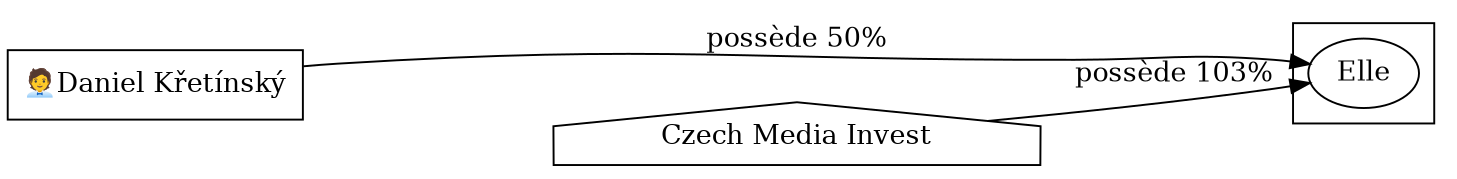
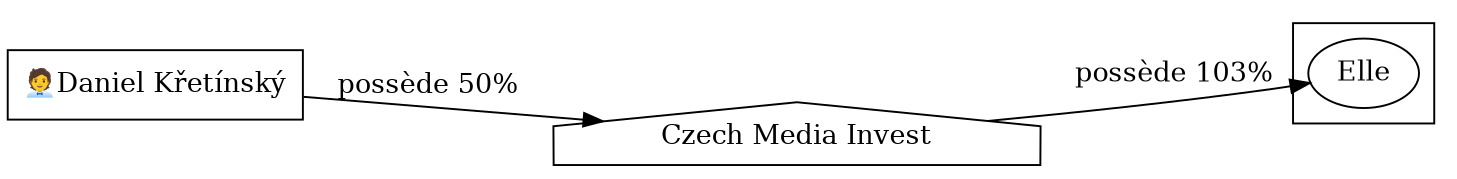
(797, 56) -> (444, 108)
